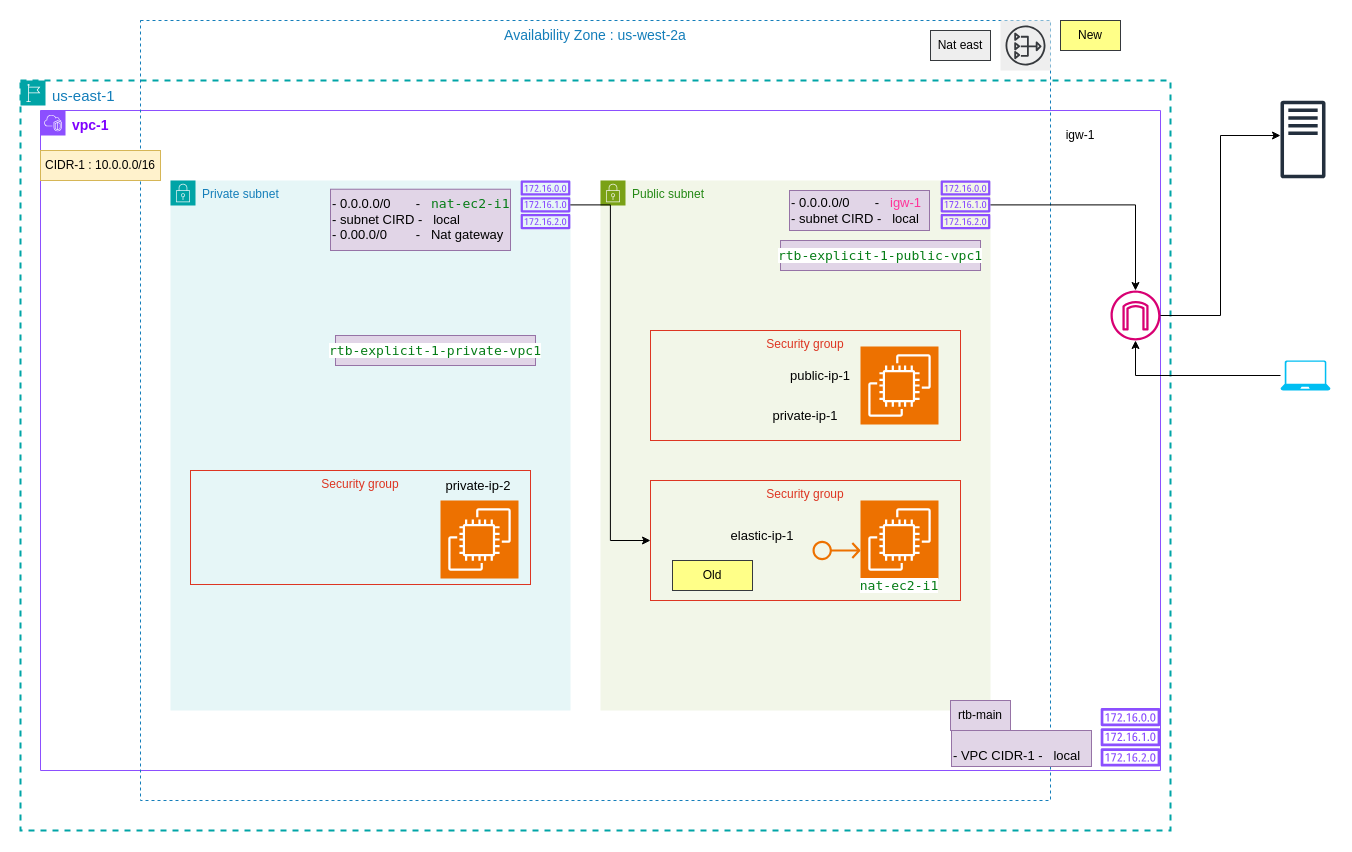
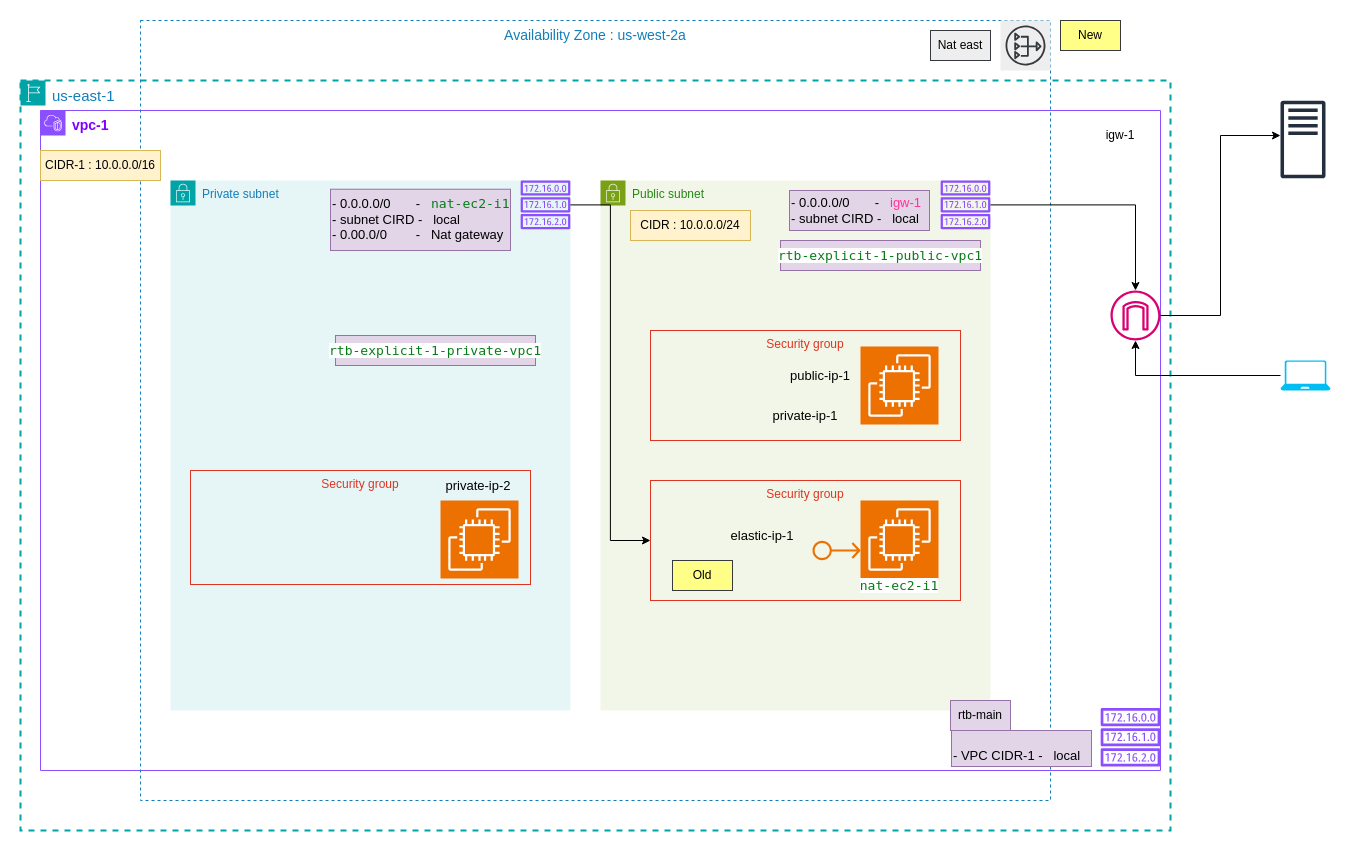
(1081, 136) -> (1121, 136)
none -> (691, 226)
(713, 576) -> (703, 576)
